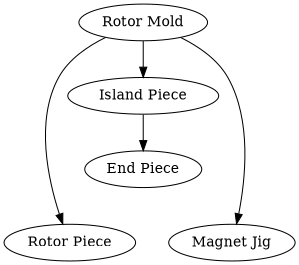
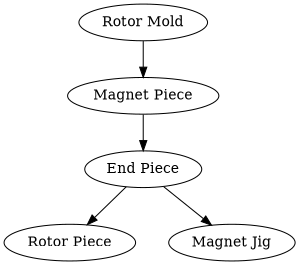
(143, 96) -> (143, 96)
(241, 113) -> (184, 203)
(47, 114) -> (111, 202)
